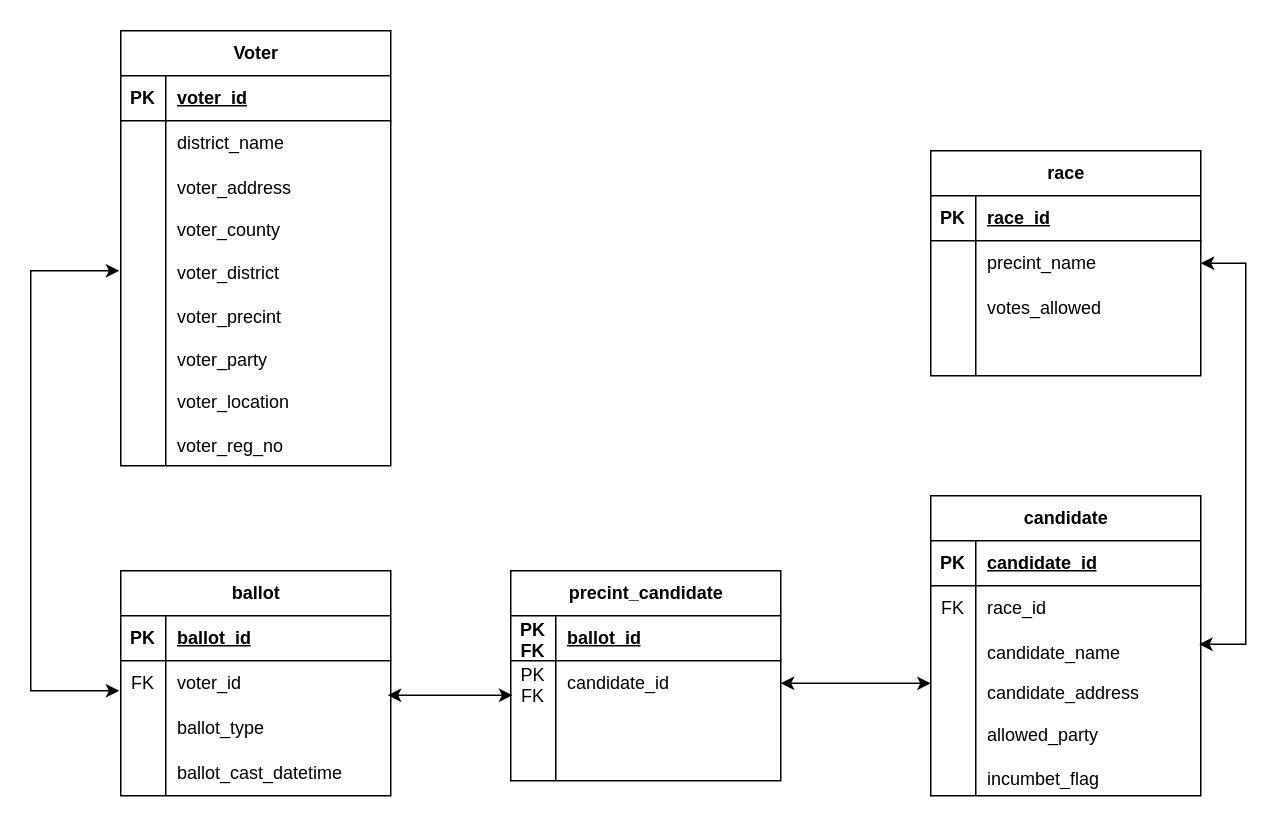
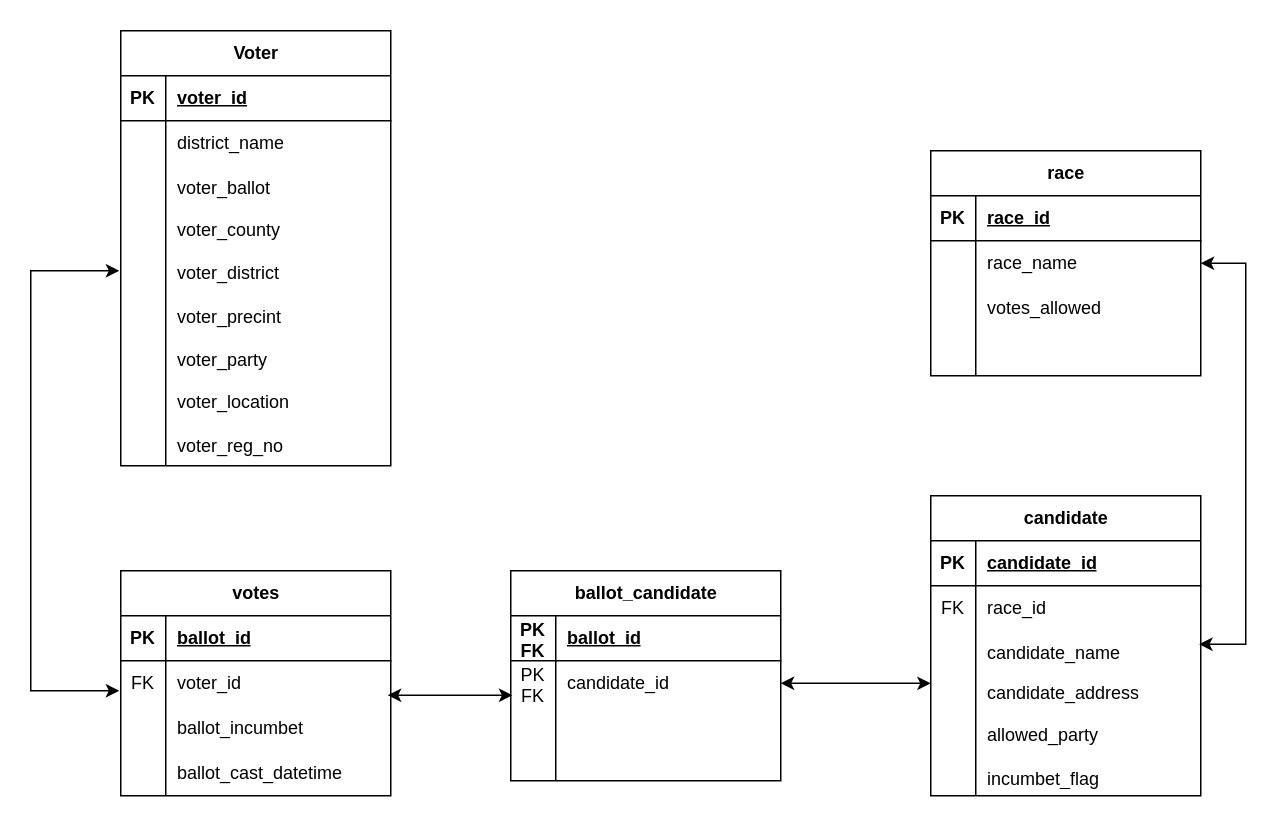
(243, 188) -> (234, 188)
(1046, 263) -> (1033, 263)
(257, 593) -> (257, 593)
(647, 593) -> (647, 593)
(229, 728) -> (246, 728)
